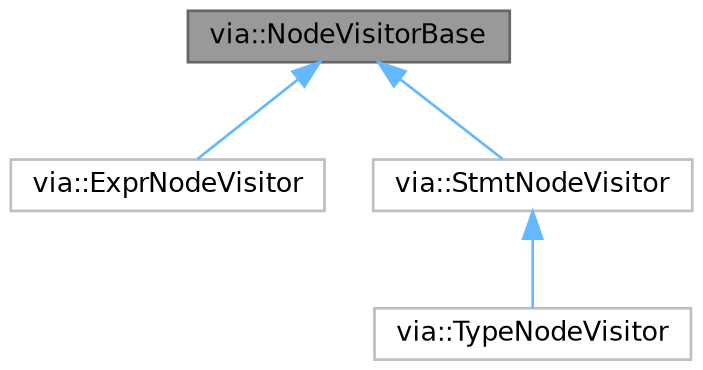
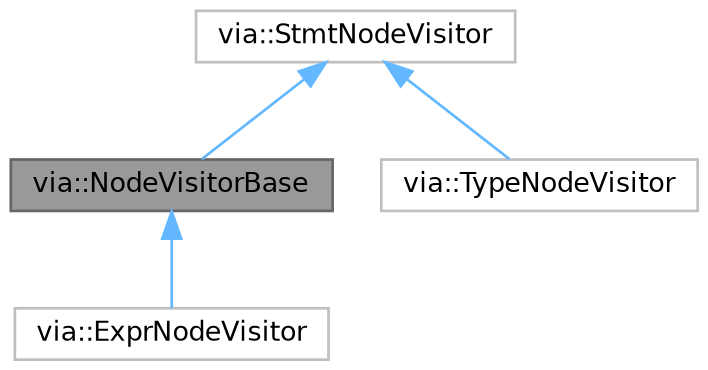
(452, 119) -> (253, 119)
